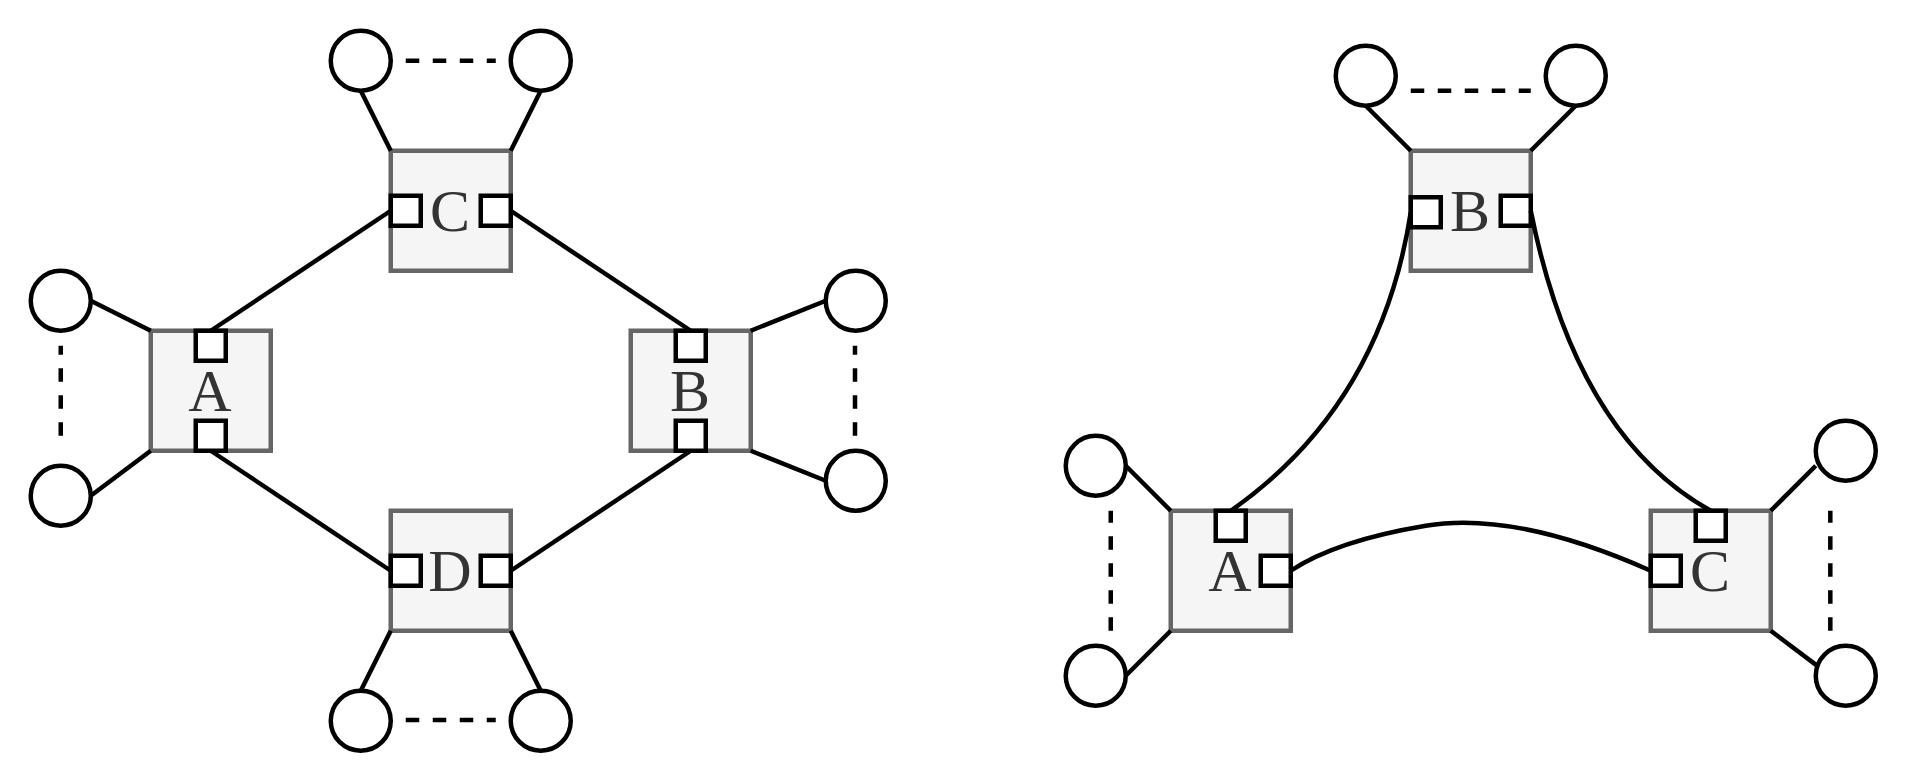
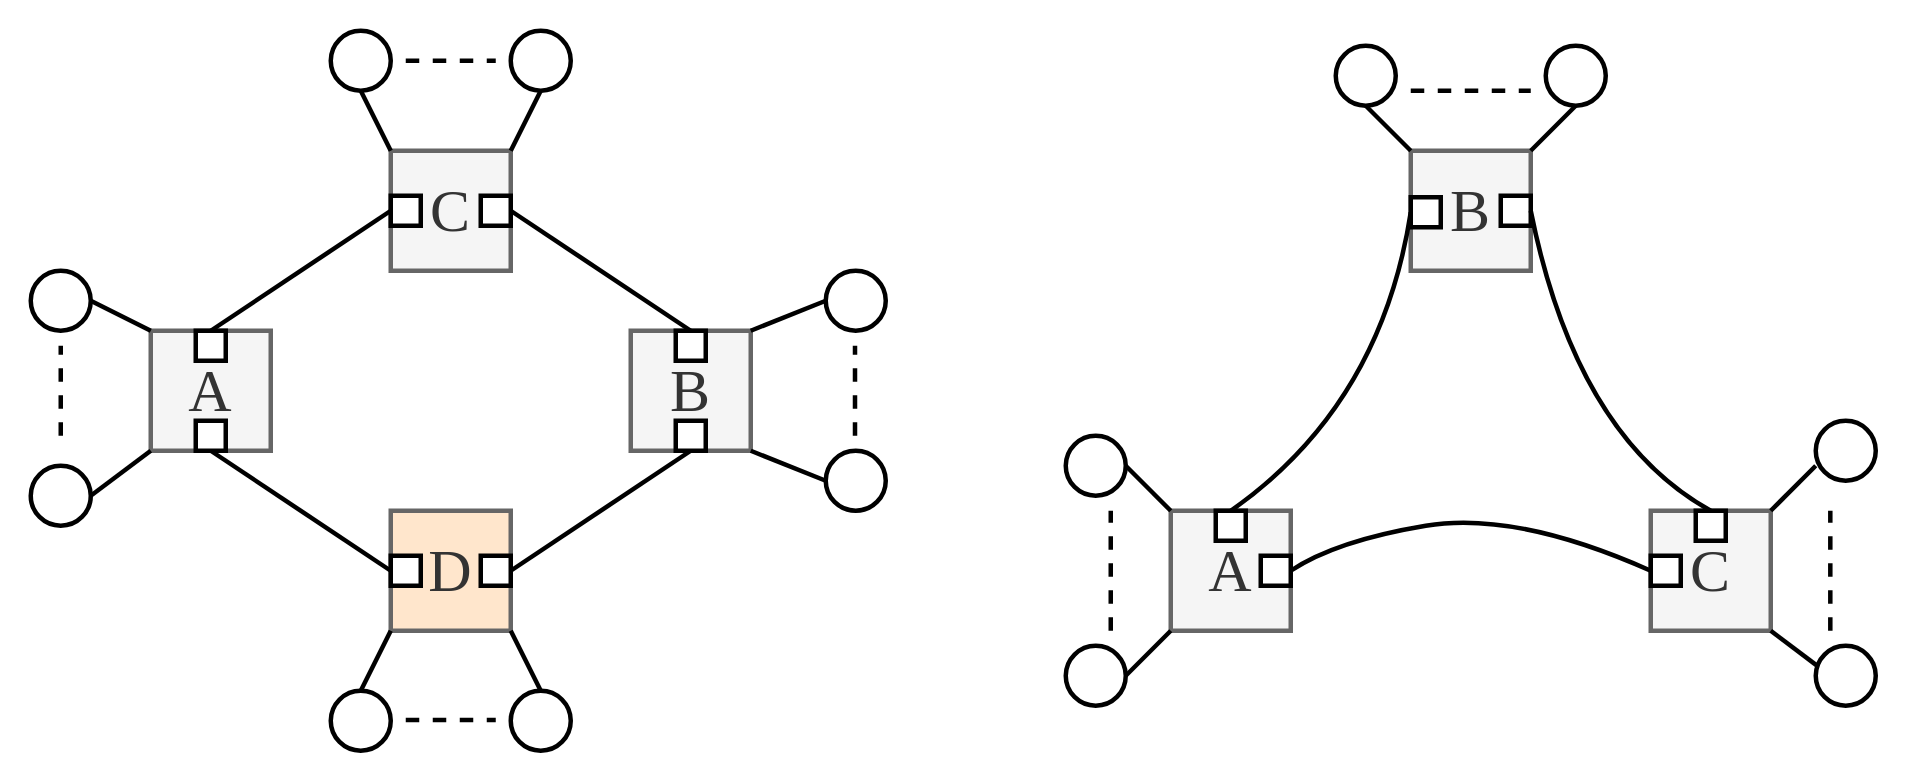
(451, 571) -> (451, 571)
